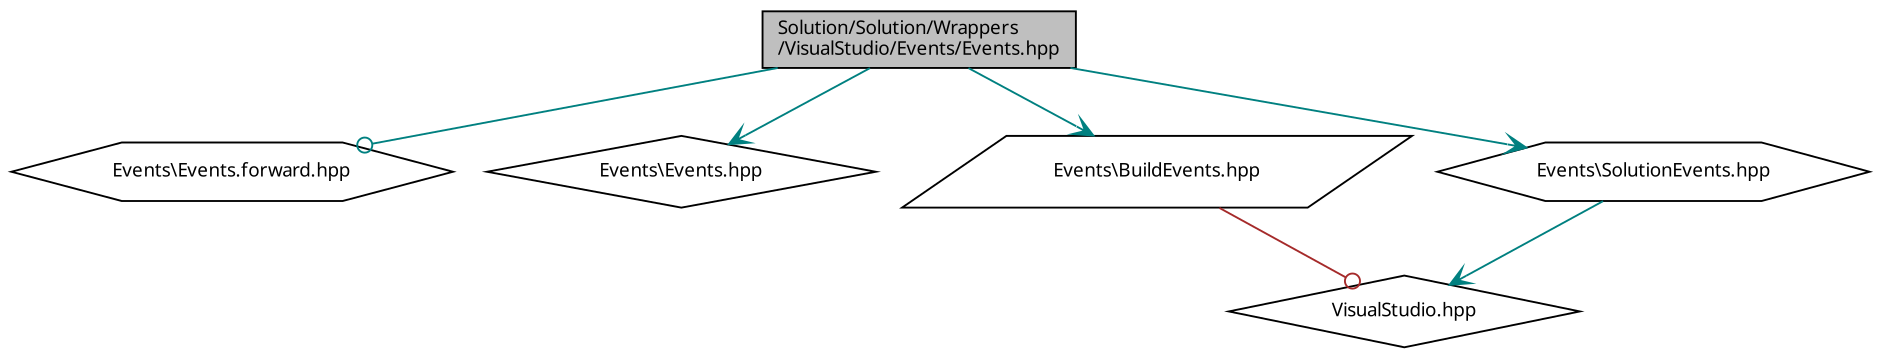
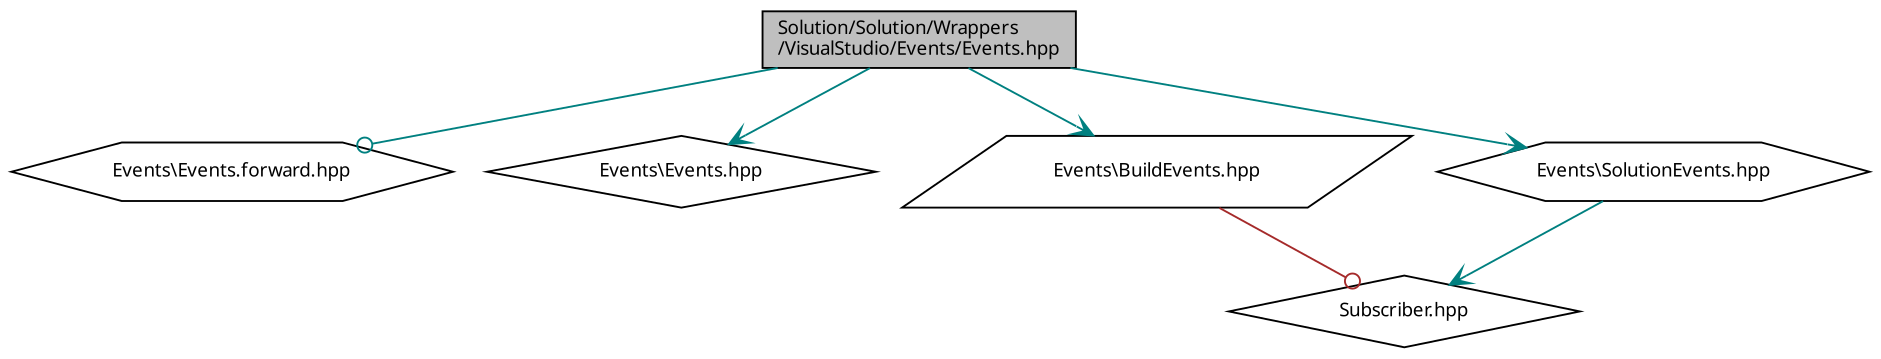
(1404, 311) -> (1404, 311)
